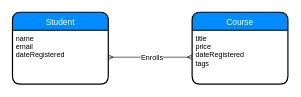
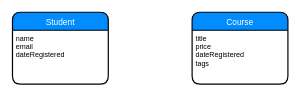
(151, 57) -> none
